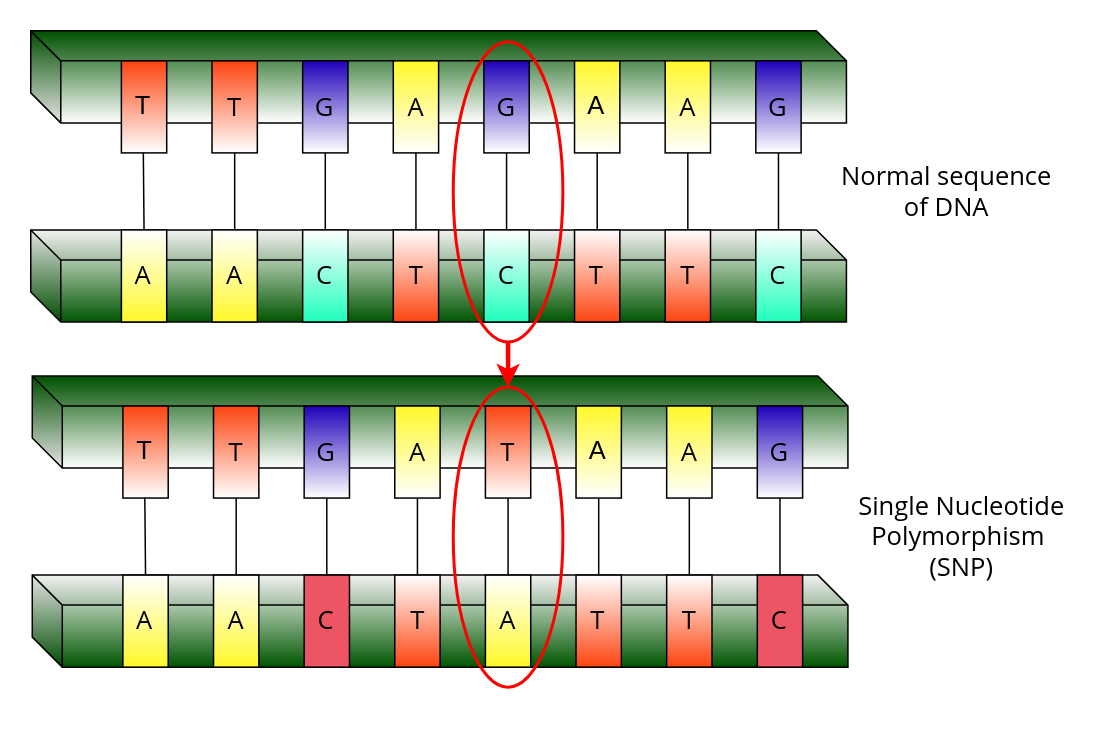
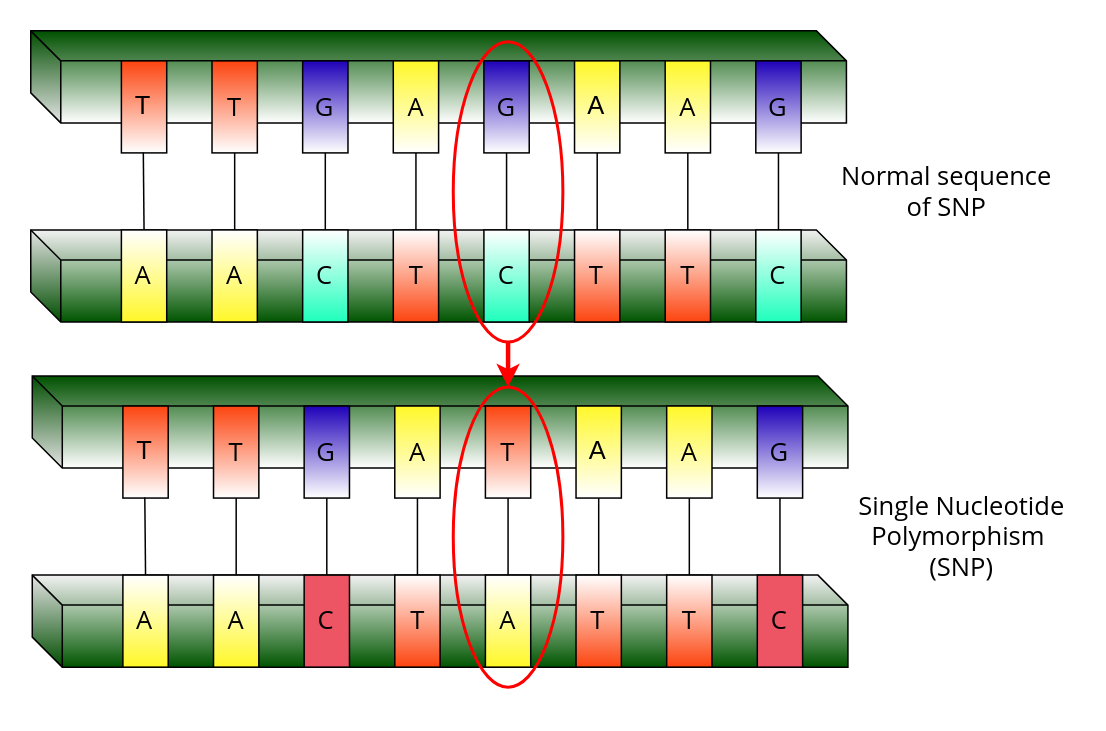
(947, 191) -> (947, 191)
